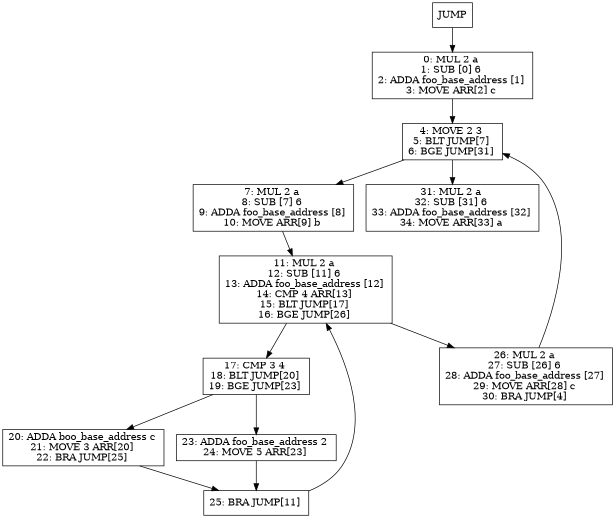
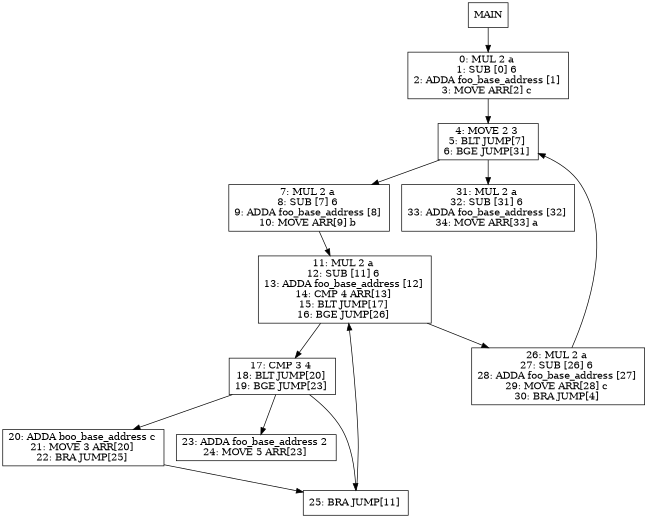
(452, 15) -> (488, 15)
(256, 472) -> (344, 433)
